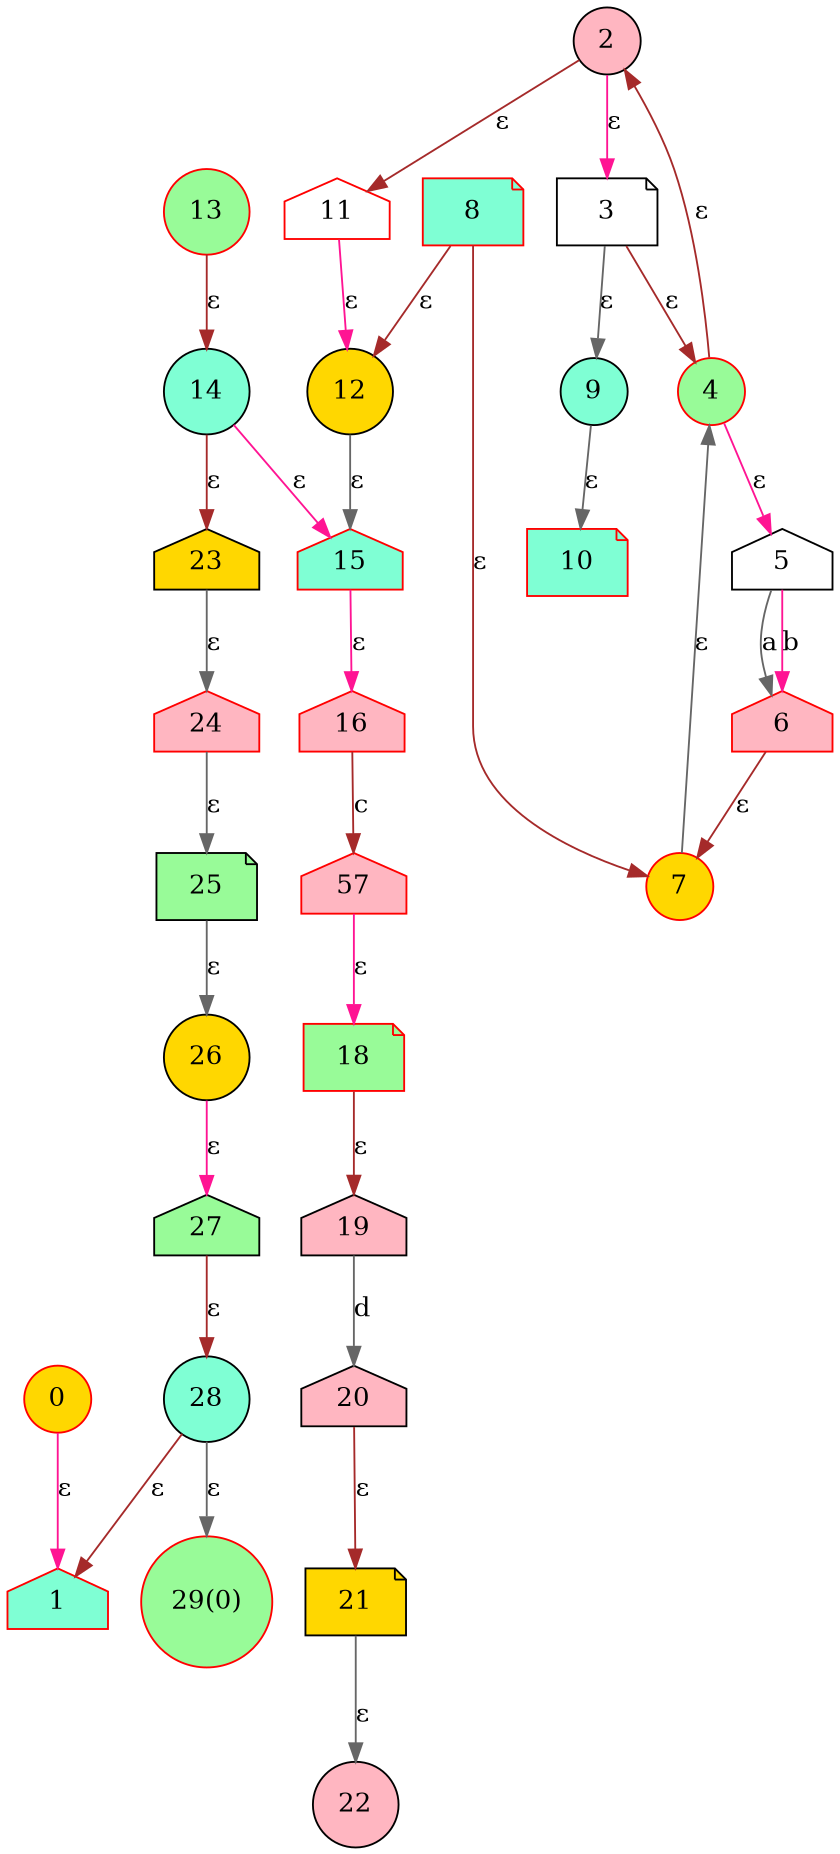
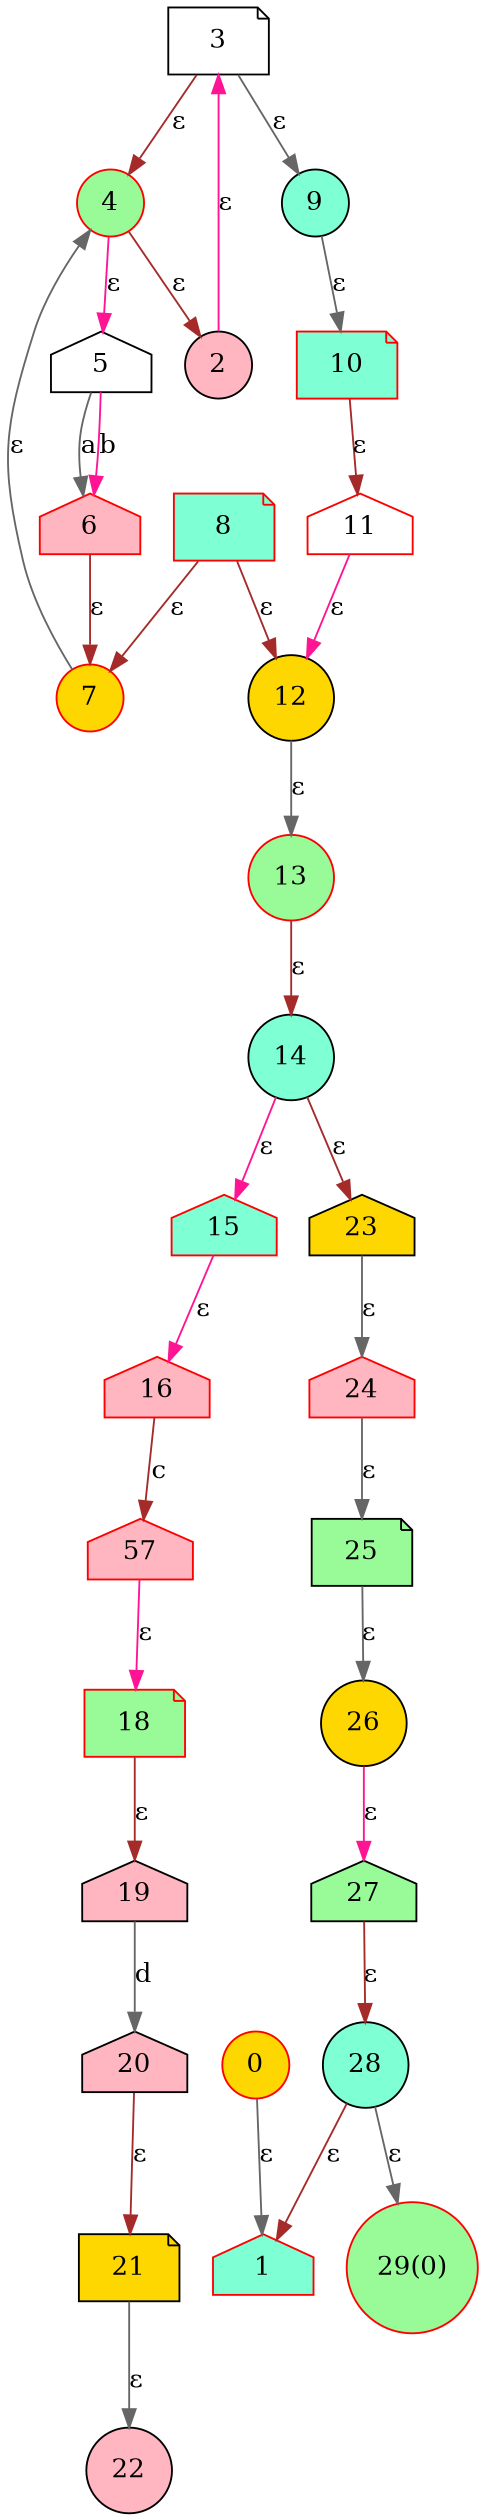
(482, 121) -> (353, 437)
(350, 472) -> (291, 778)
(58, 1491) -> (259, 2157)
